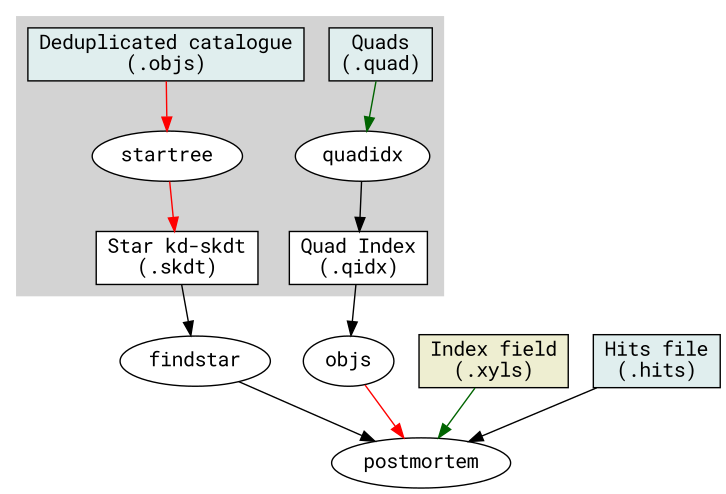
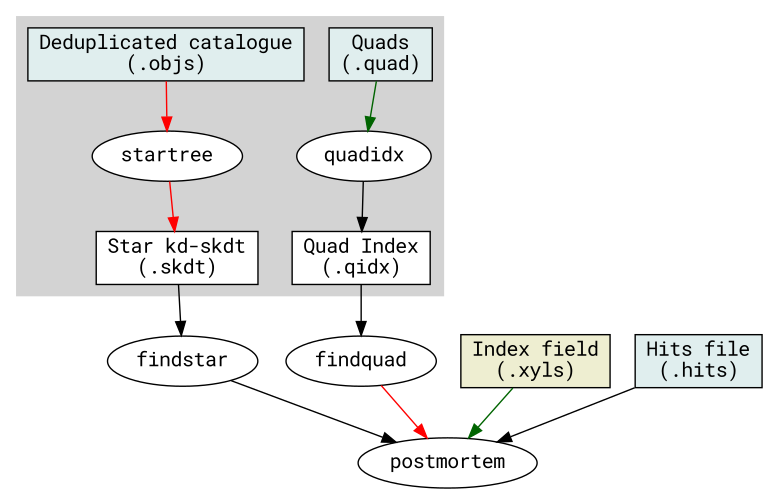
(349, 361) -> (361, 361)
